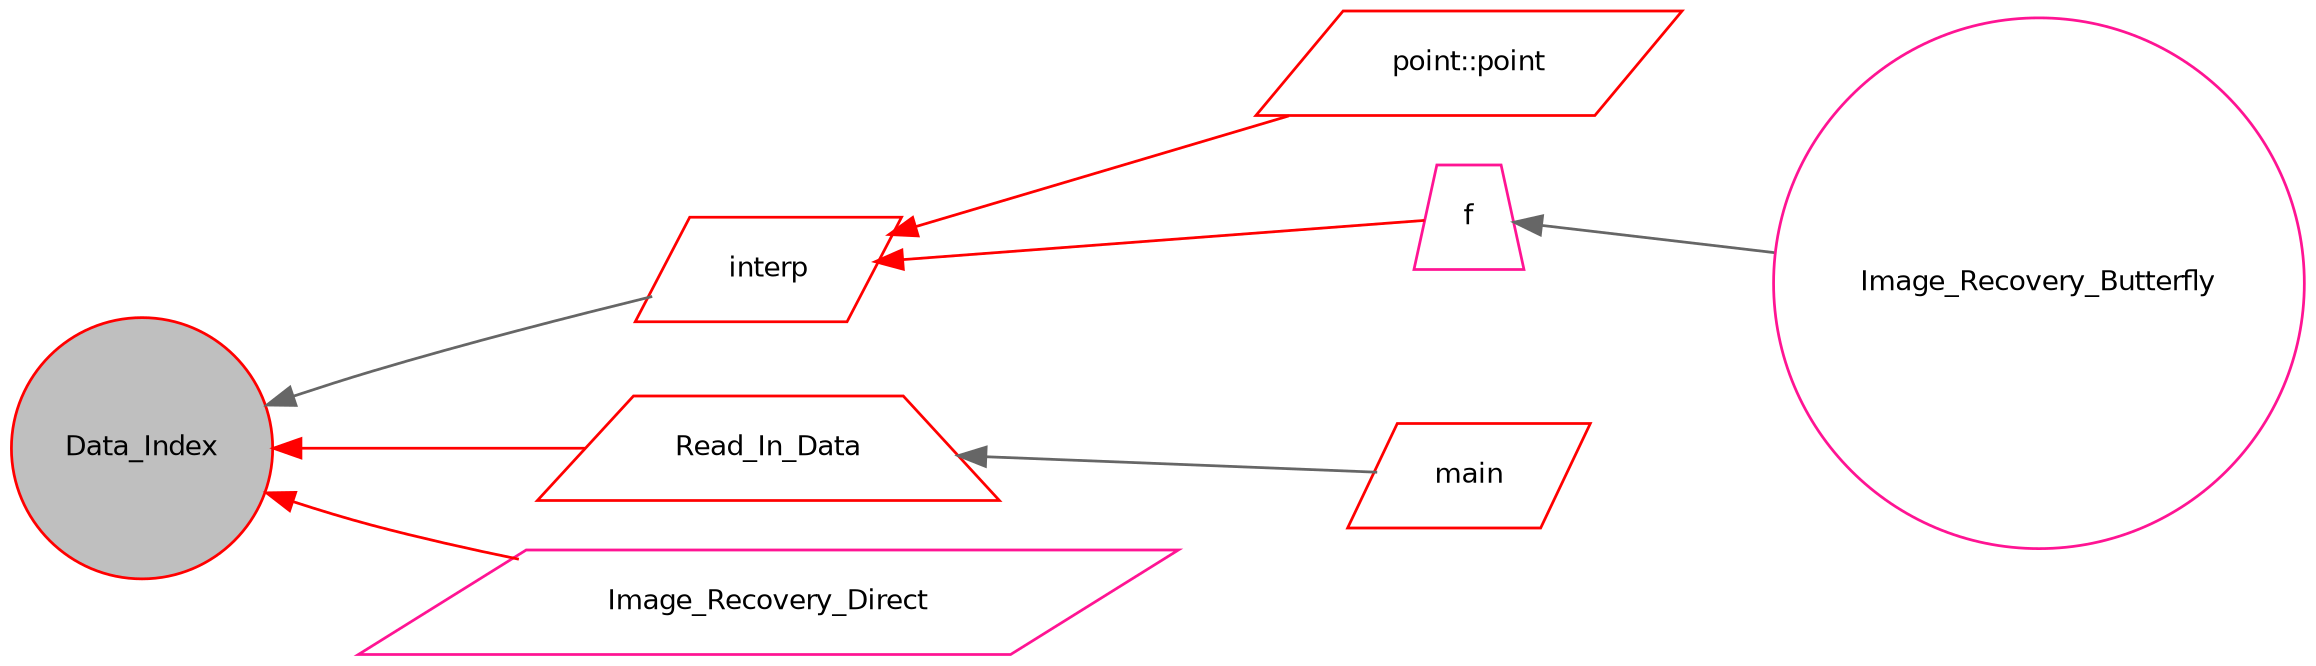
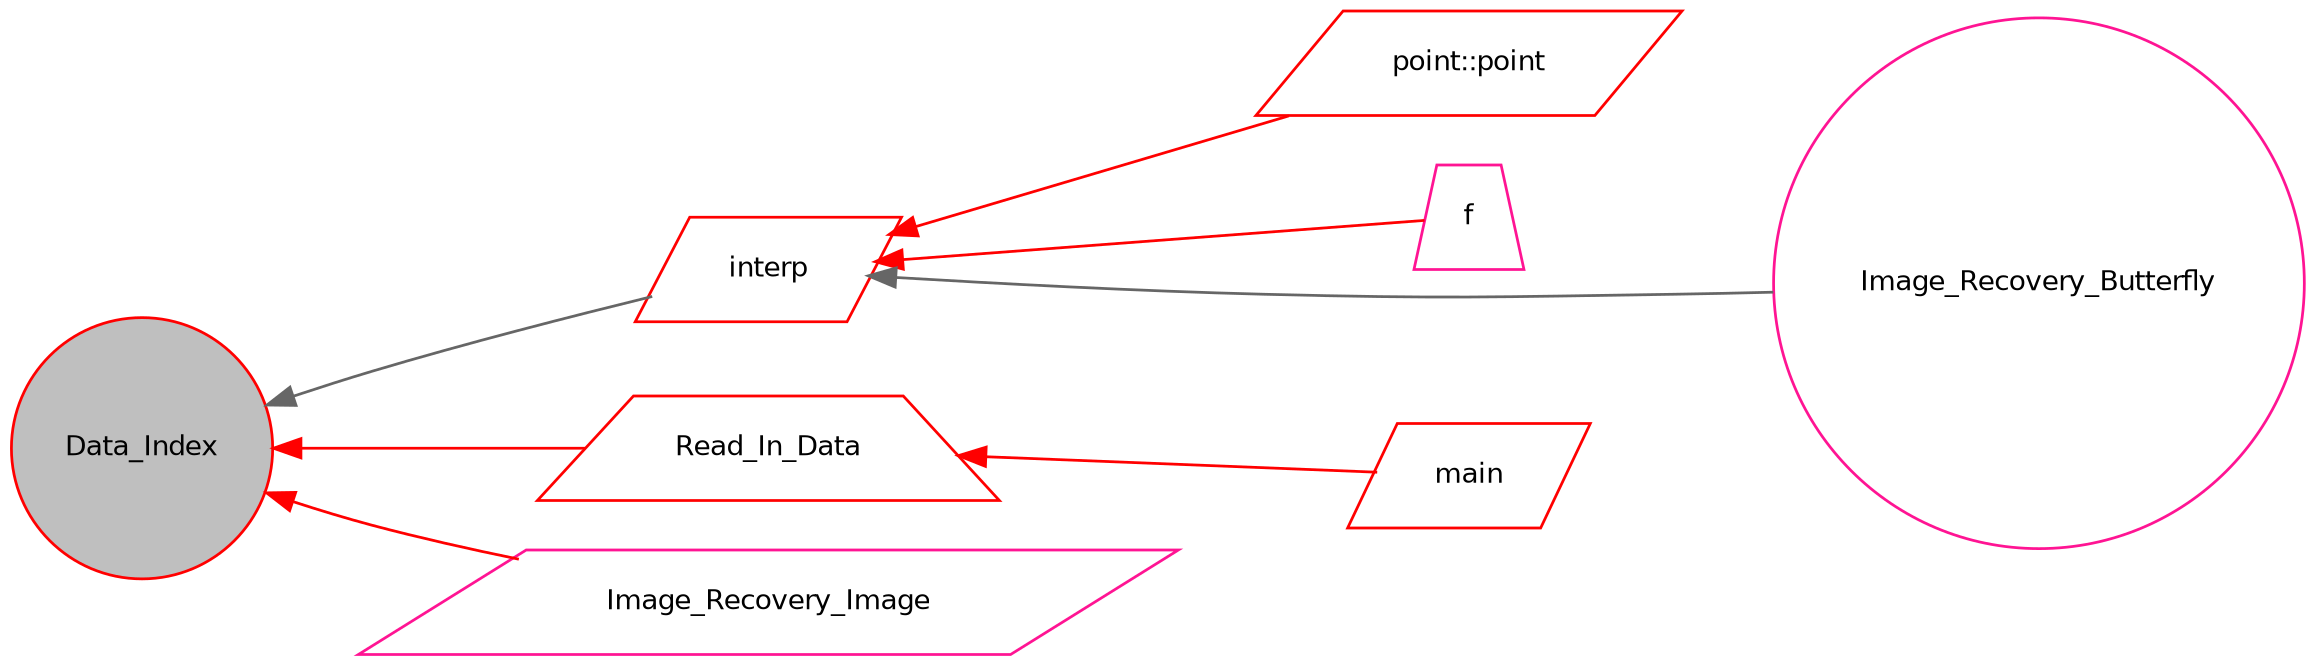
(1658, 239) -> (1335, 296)
(1182, 464) -> (1182, 464)
(768, 602) -> (768, 602)
